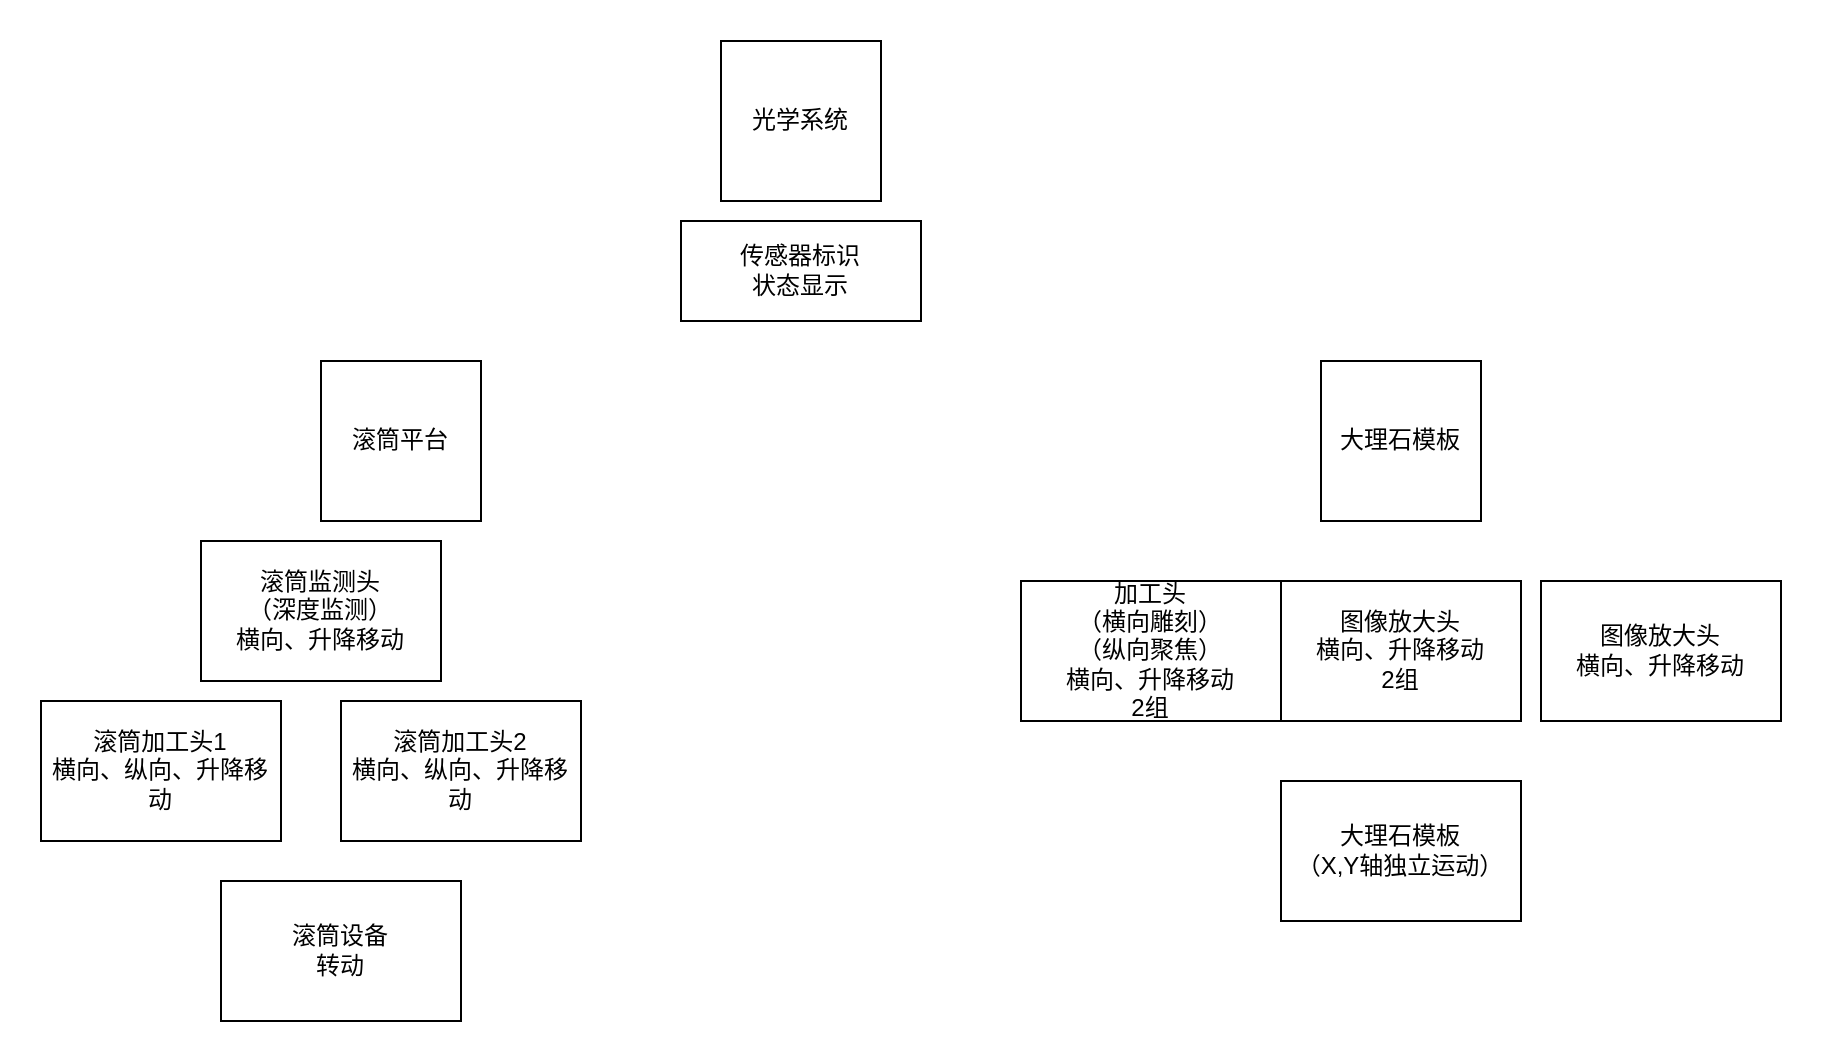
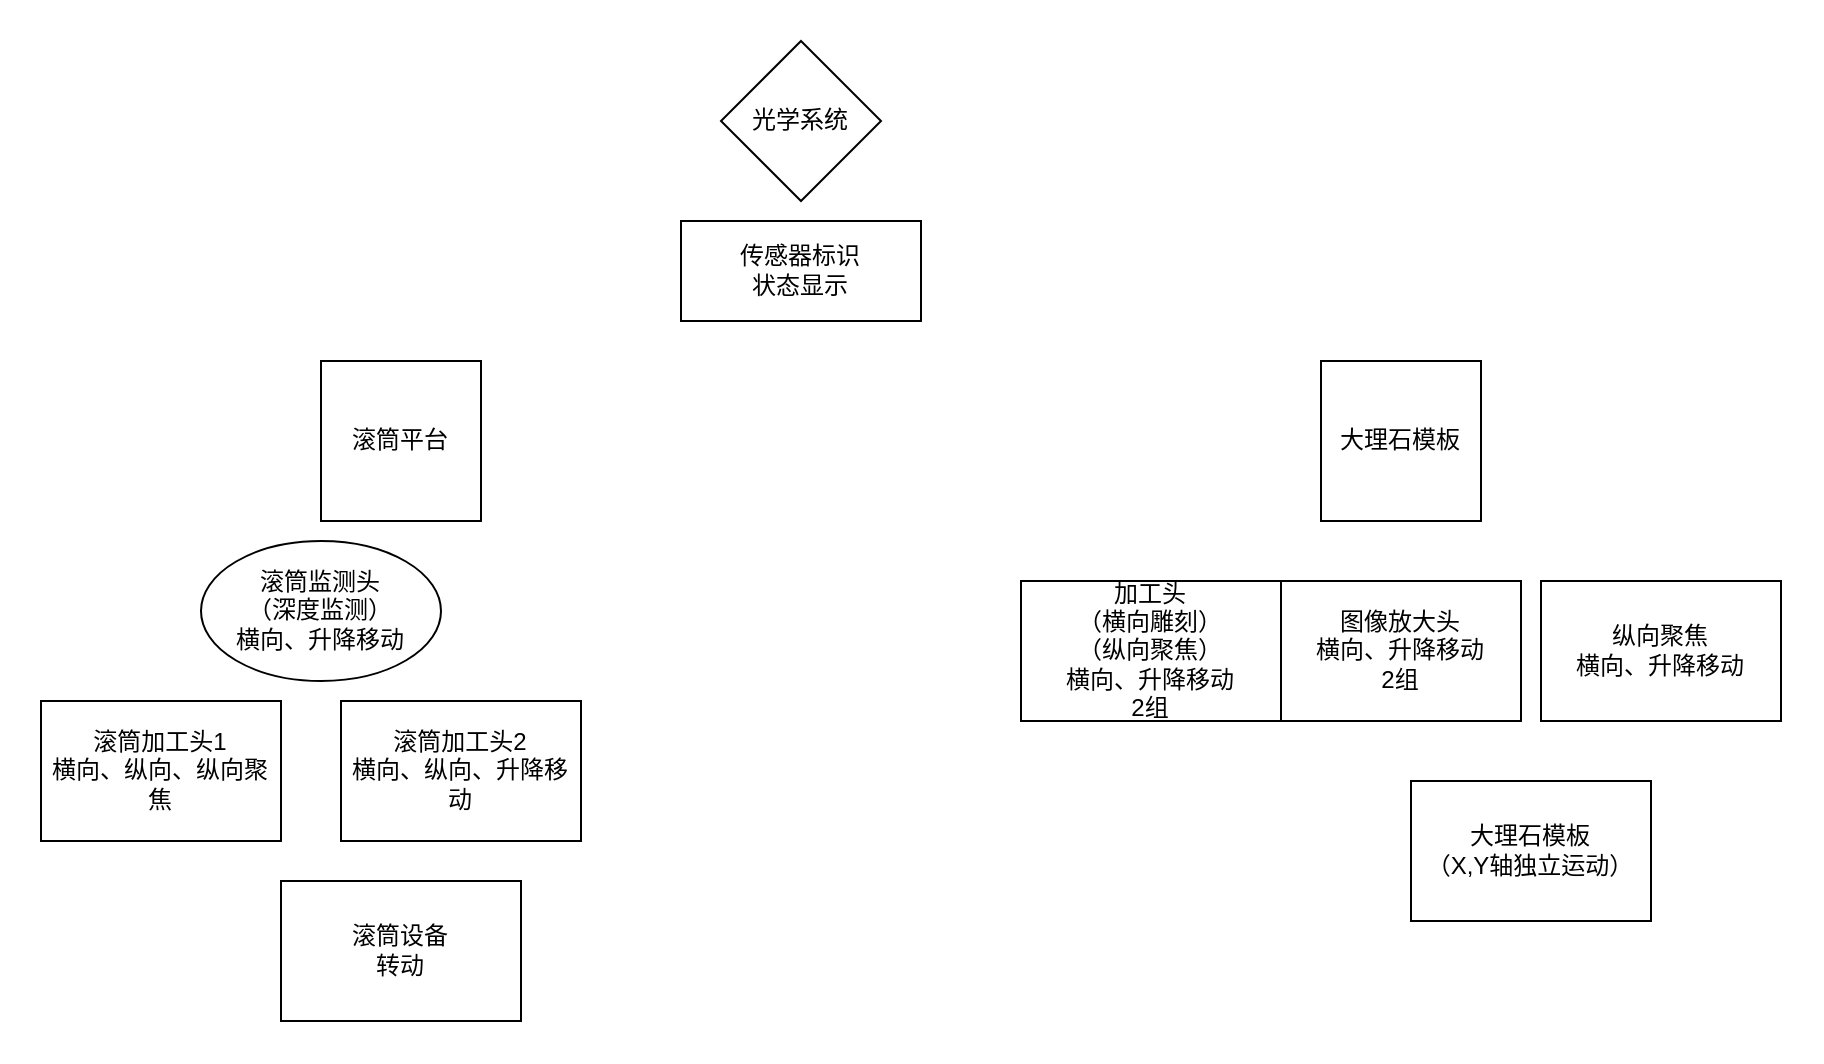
(801, 121) -> (801, 121)
(321, 611) -> (321, 611)
(1661, 651) -> (1661, 651)
(161, 771) -> (161, 771)
(1401, 851) -> (1531, 851)
(341, 951) -> (401, 951)
